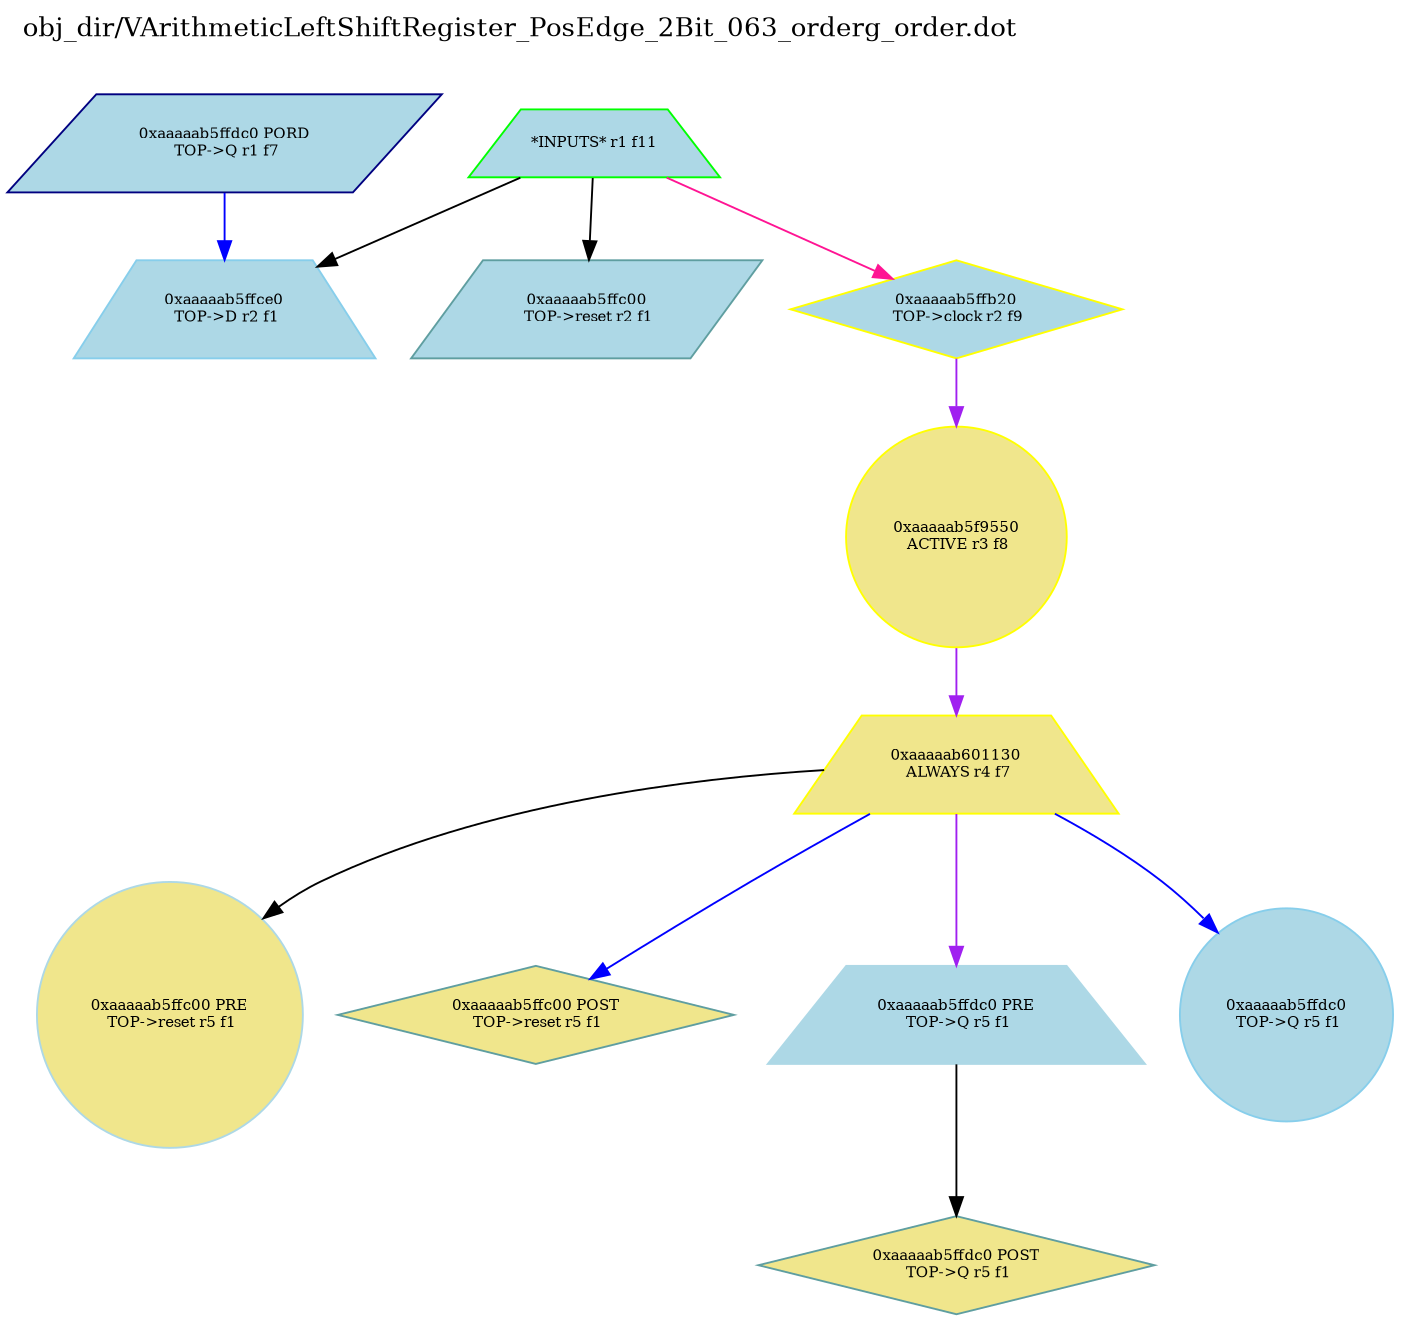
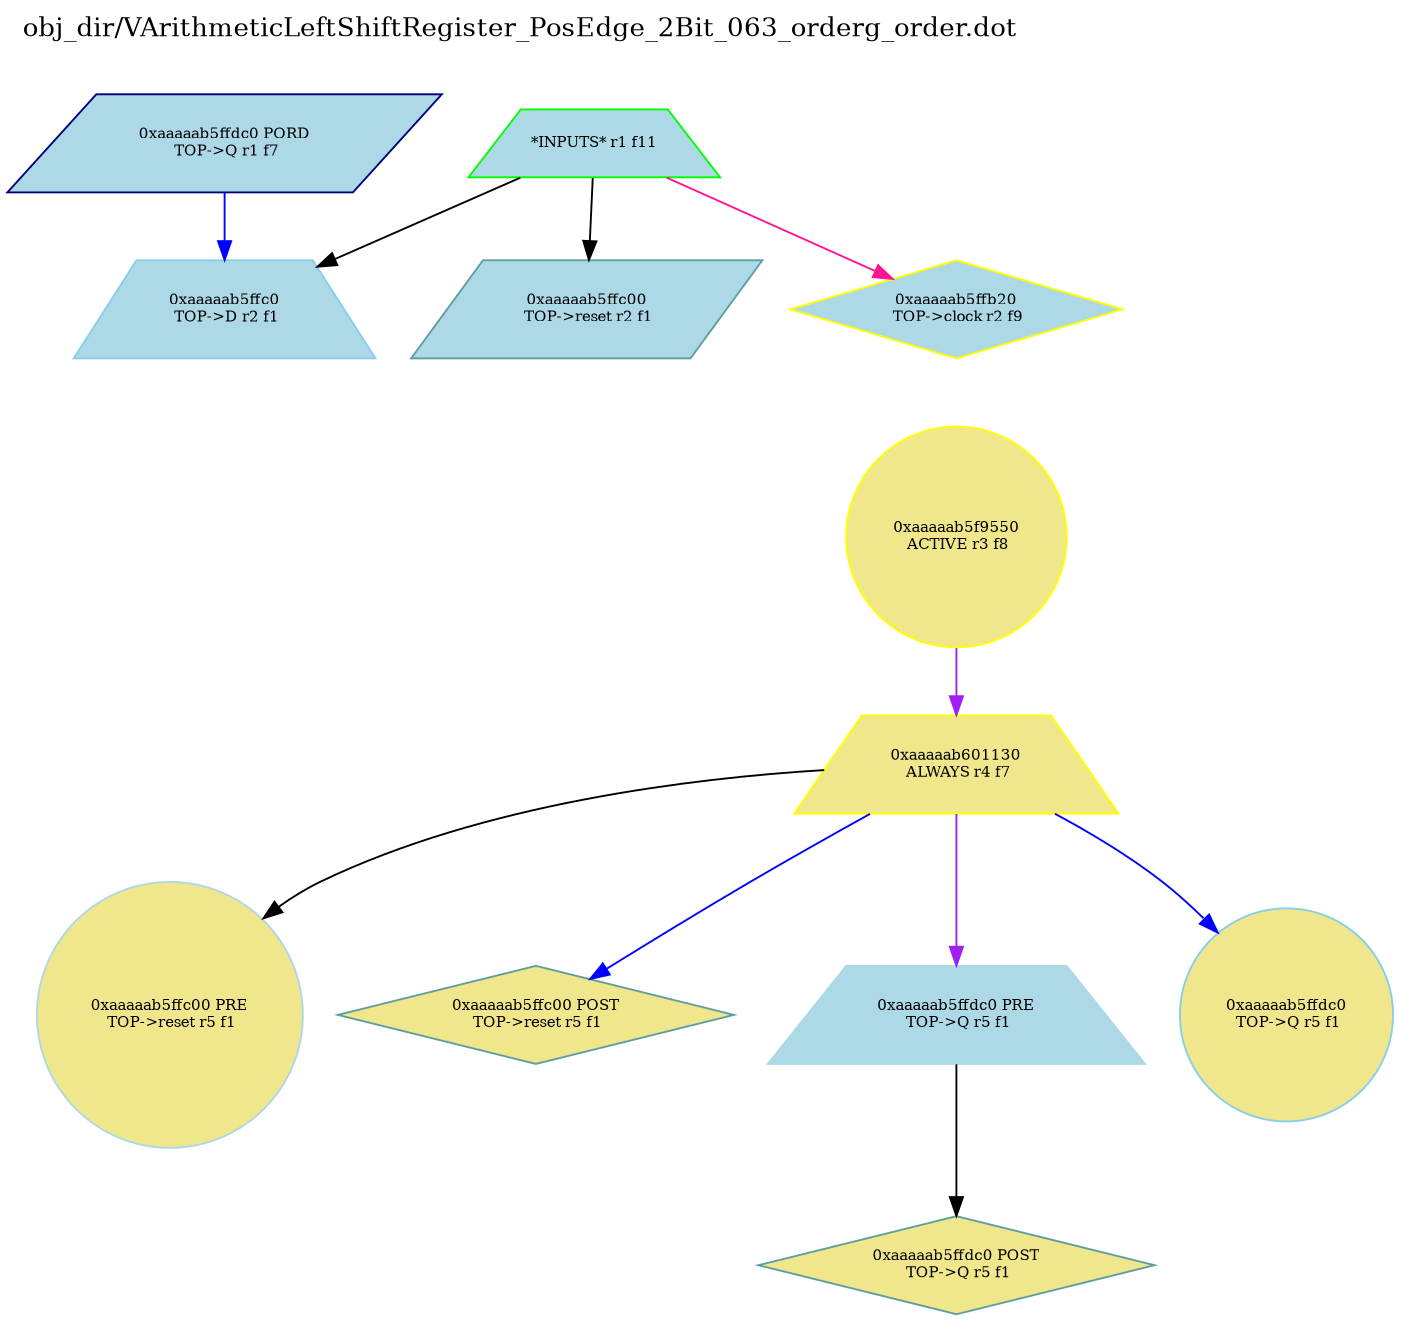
(225, 309) -> (225, 309)
(956, 383) -> none
(1286, 1015) -> (1286, 1015)
